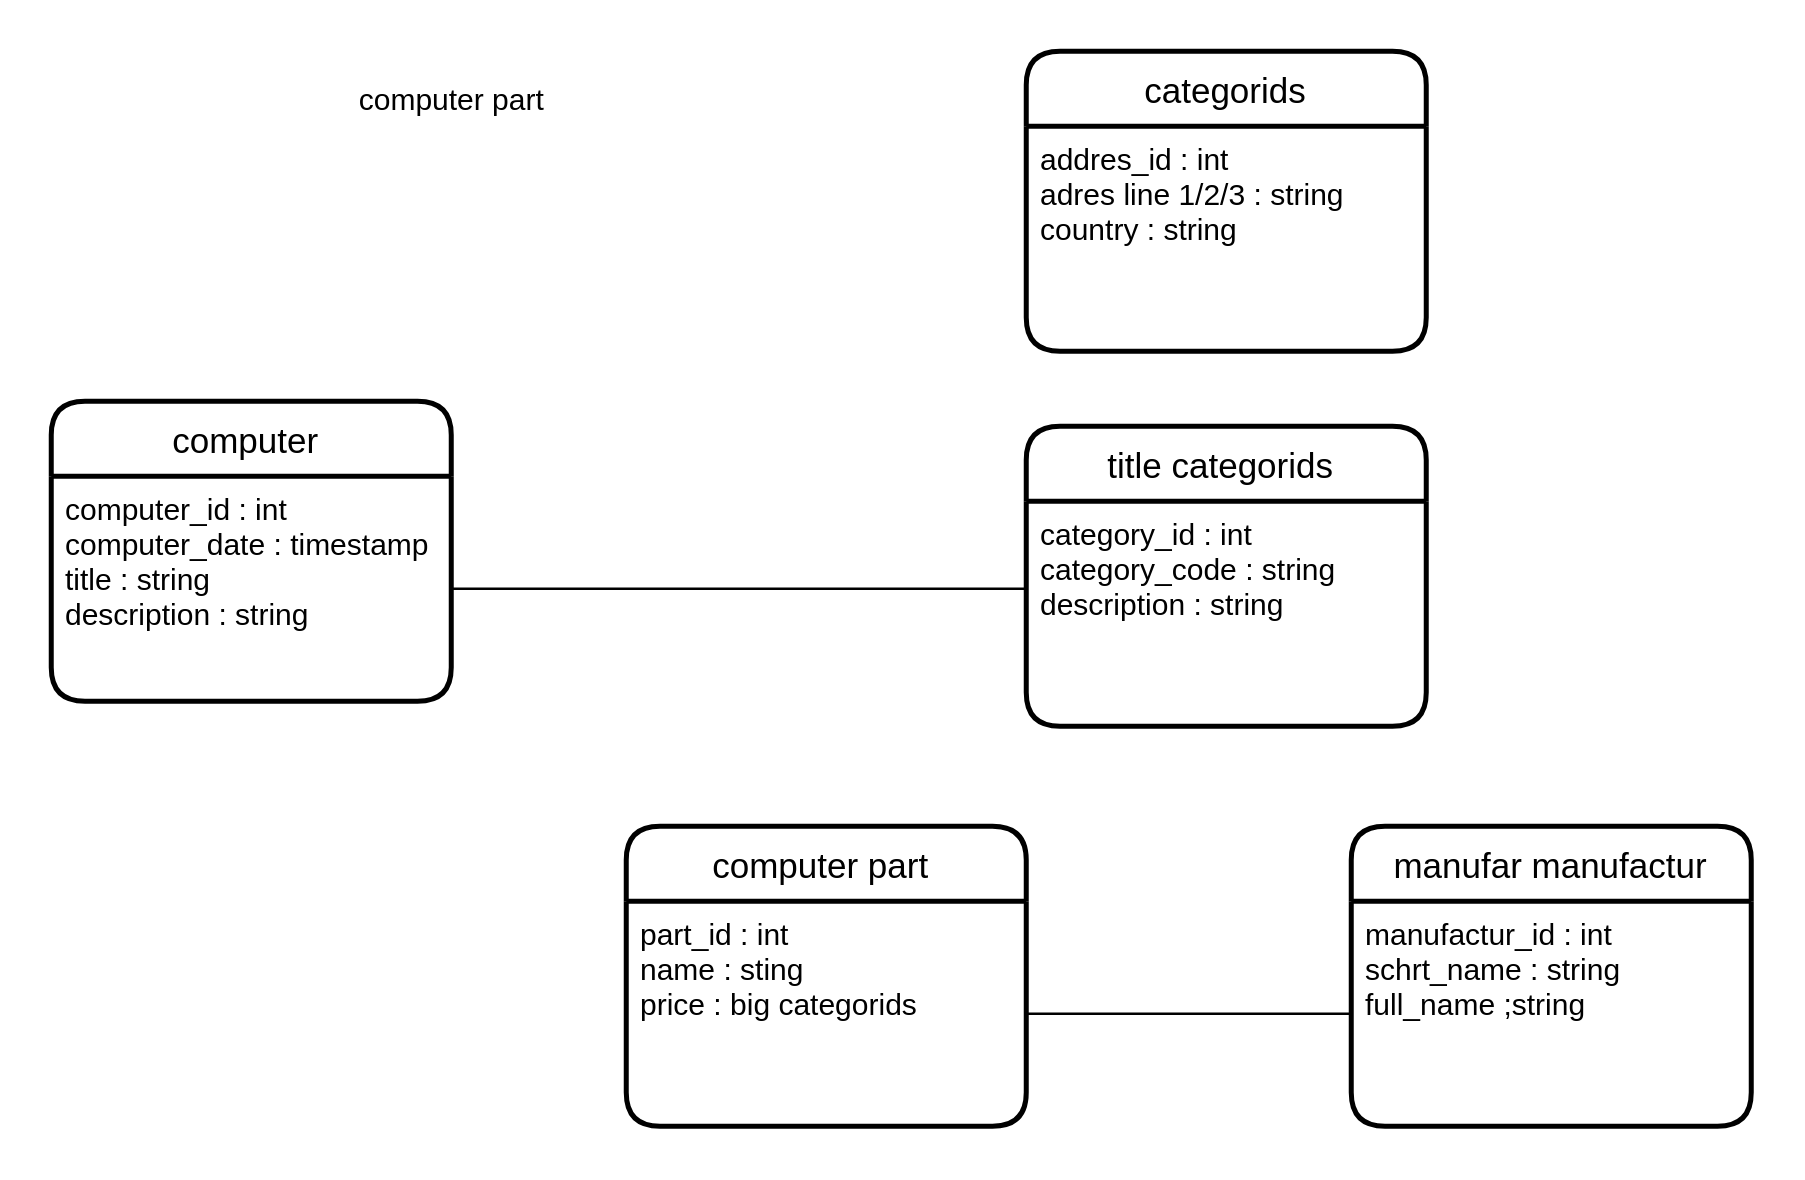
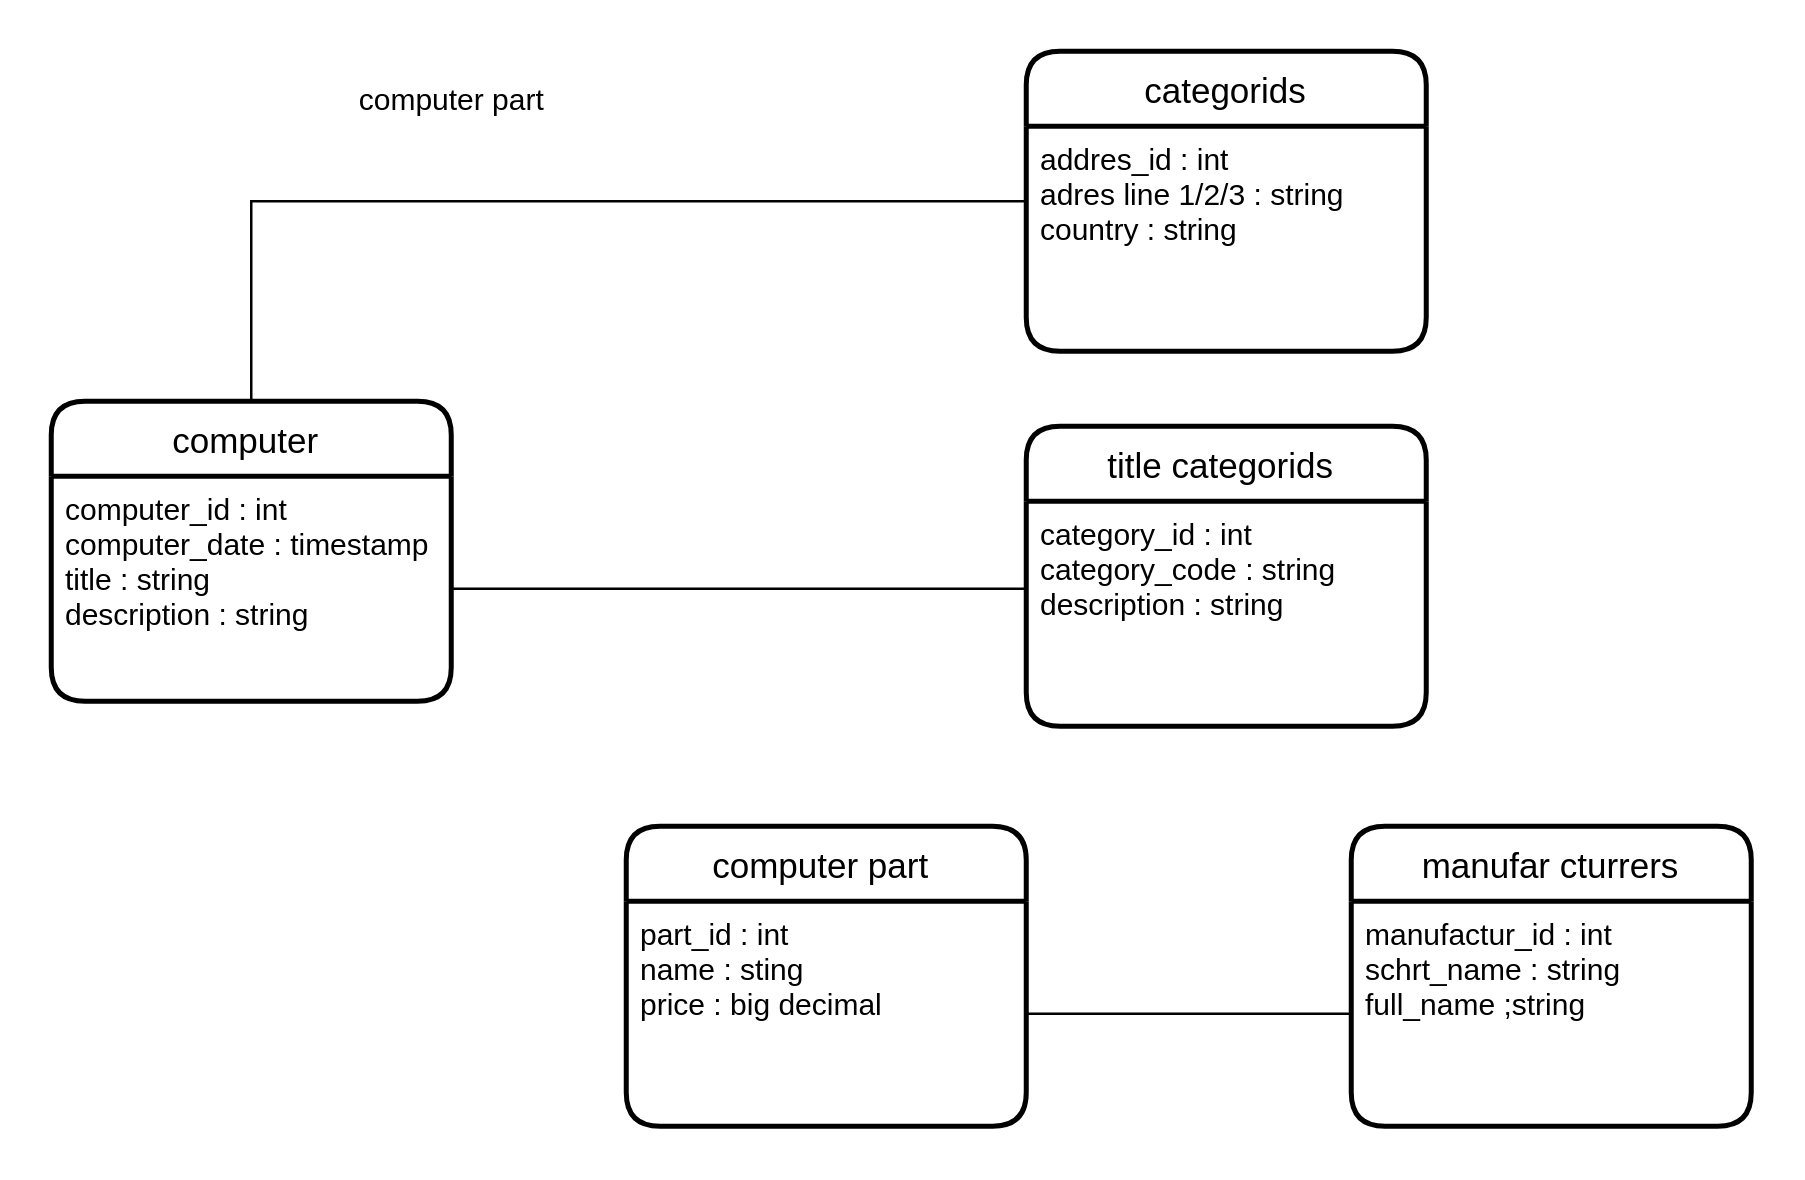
none -> (537, 201)
(1550, 866) -> (1550, 866)
(730, 935) -> (730, 935)
